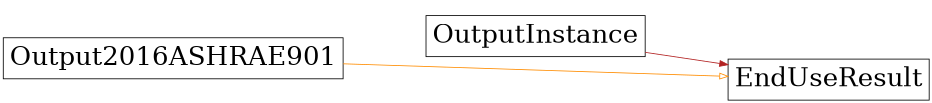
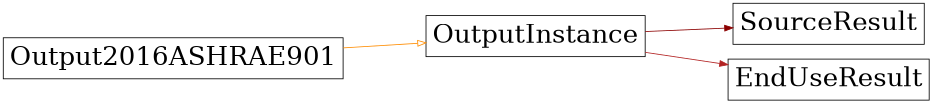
none -> (829, 24)
(531, 70) -> (380, 46)
